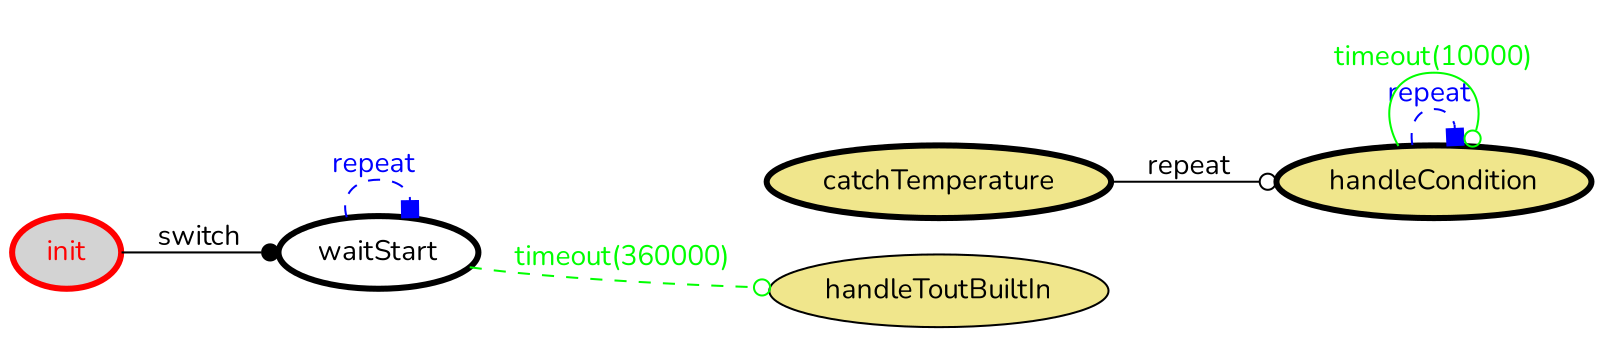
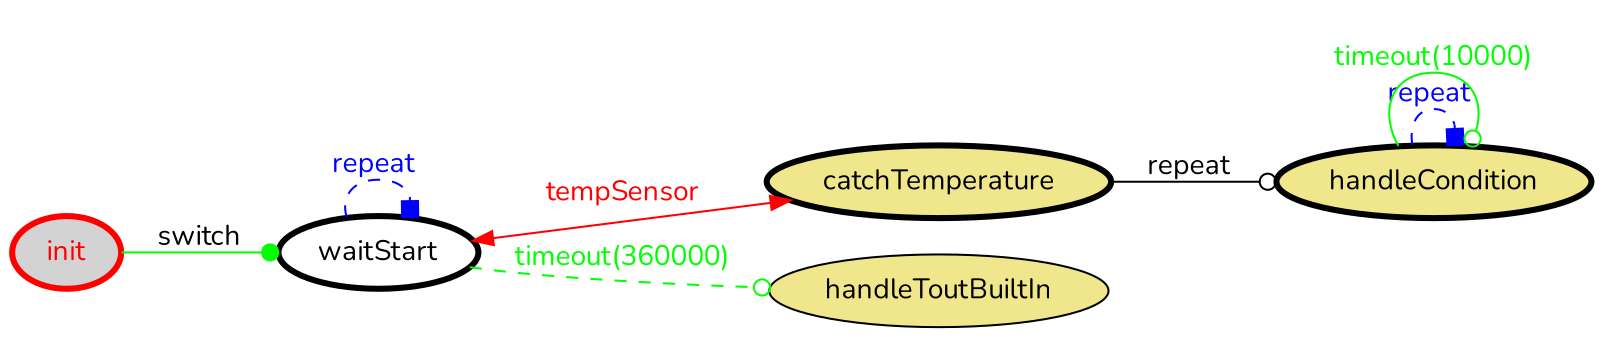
none -> (632, 220)
(192, 252) -> (192, 252)
